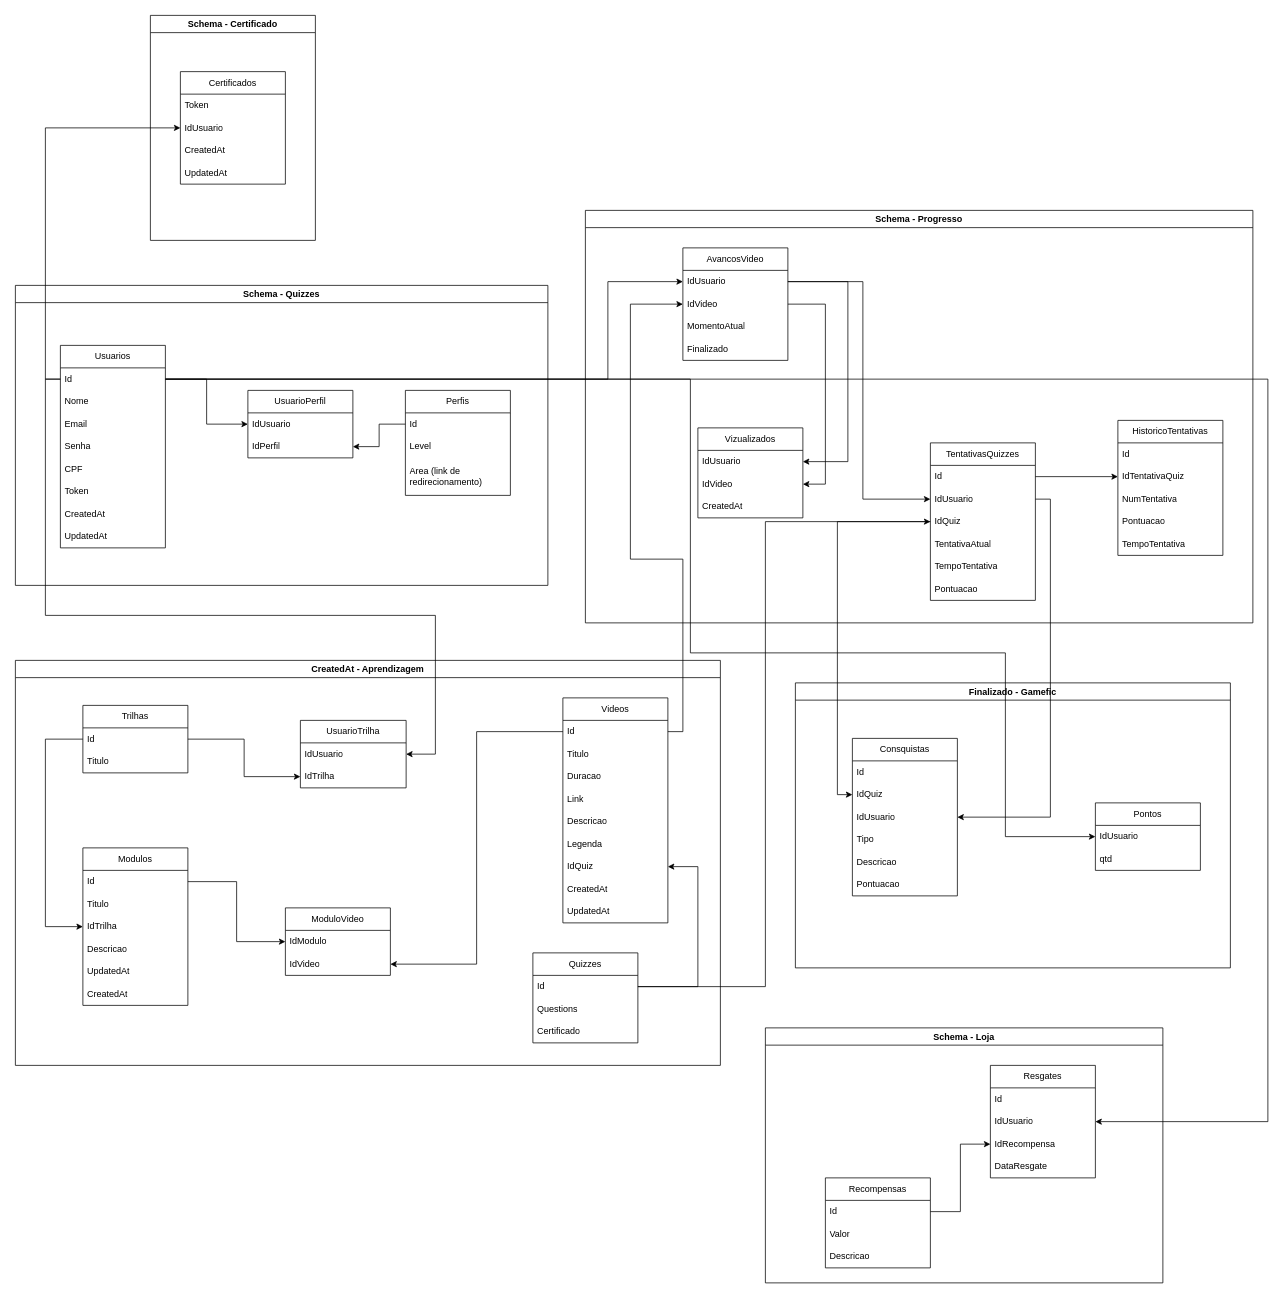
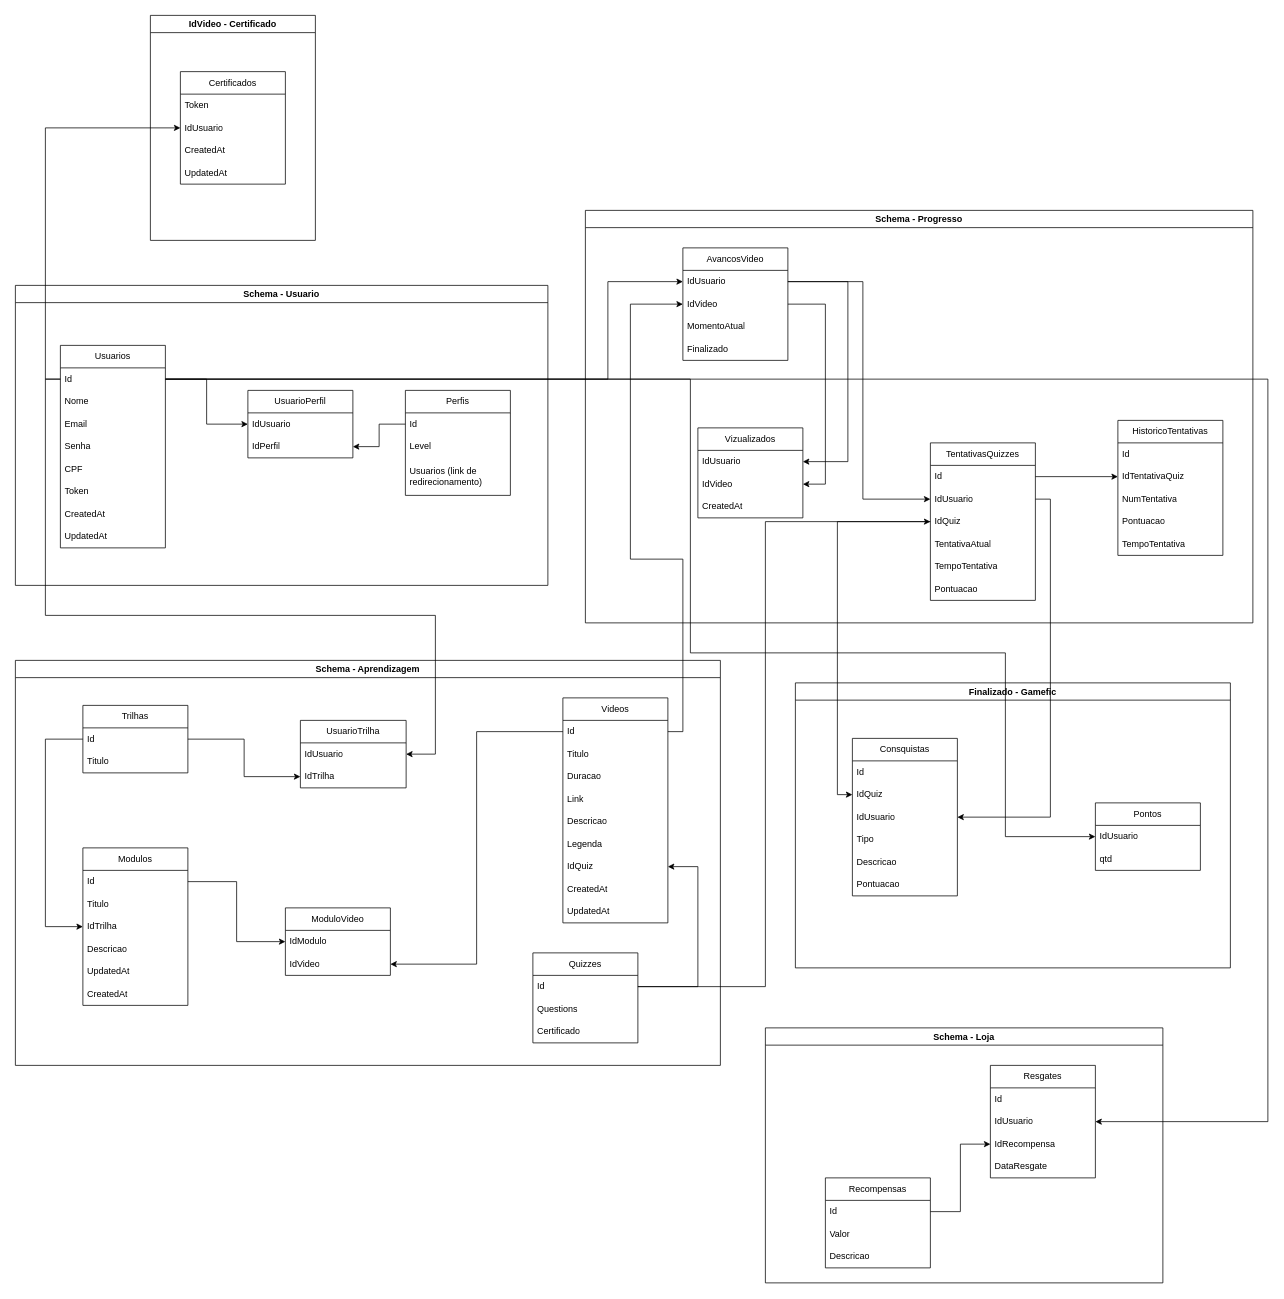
(233, 24) -> (233, 24)
(282, 294) -> (282, 294)
(459, 477) -> (459, 477)
(368, 669) -> (368, 669)
